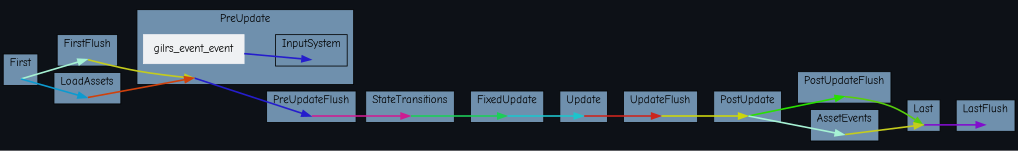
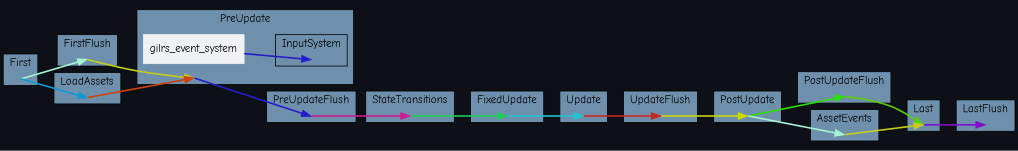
(194, 49) -> (194, 49)
